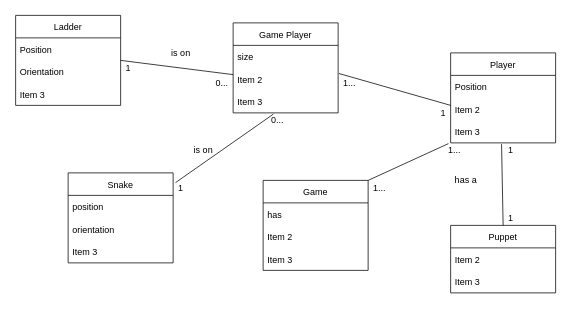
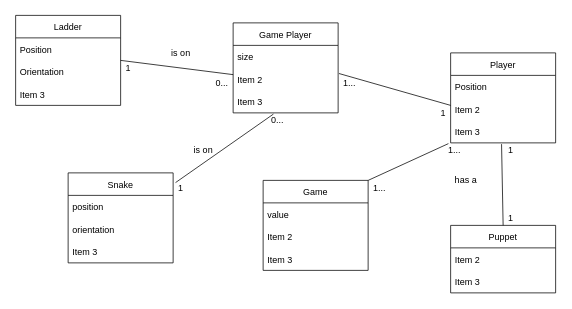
(275, 215) -> (278, 215)
